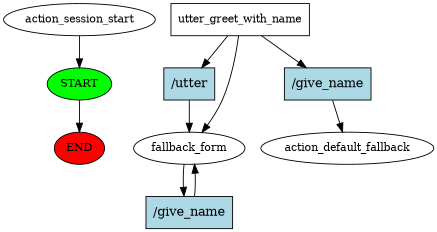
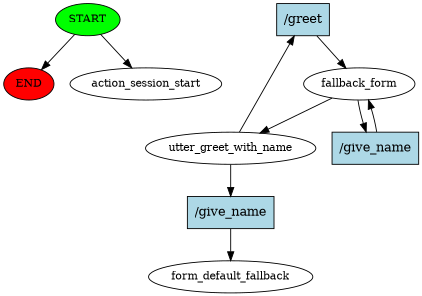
(240, 20) -> (231, 148)
(79, 47) -> (113, 48)
(229, 83) -> (300, 114)
(189, 84) -> (303, 20)
(347, 148) -> (231, 277)
